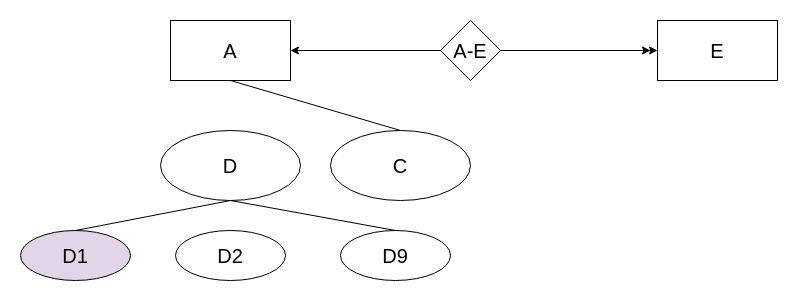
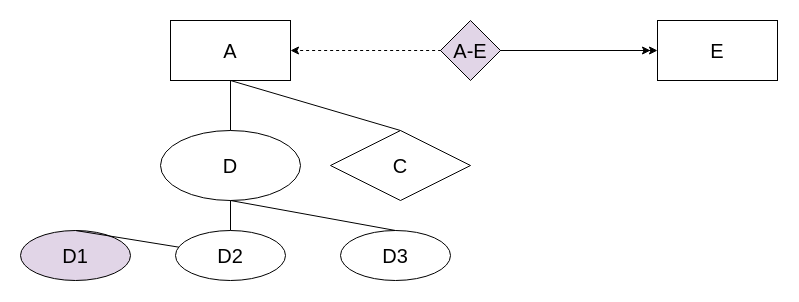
(368, 51) -> (368, 51)
(471, 51) -> (471, 51)
none -> (231, 107)
(401, 166) -> (401, 166)
(152, 216) -> (127, 239)
none -> (231, 217)
(396, 256) -> (396, 256)
